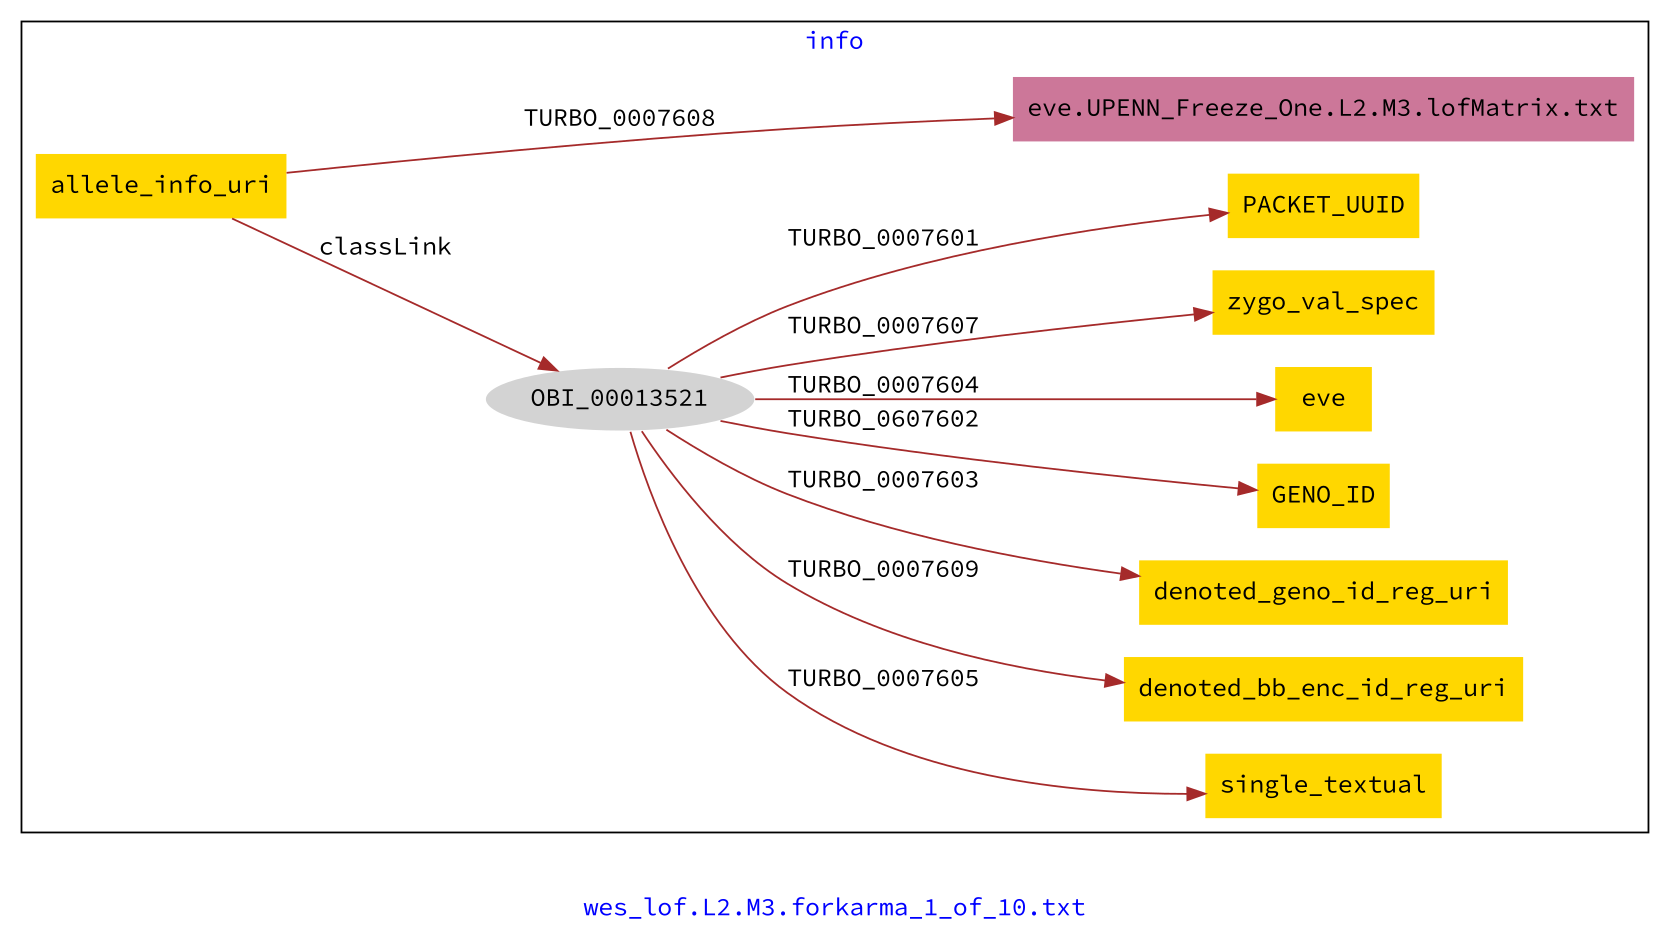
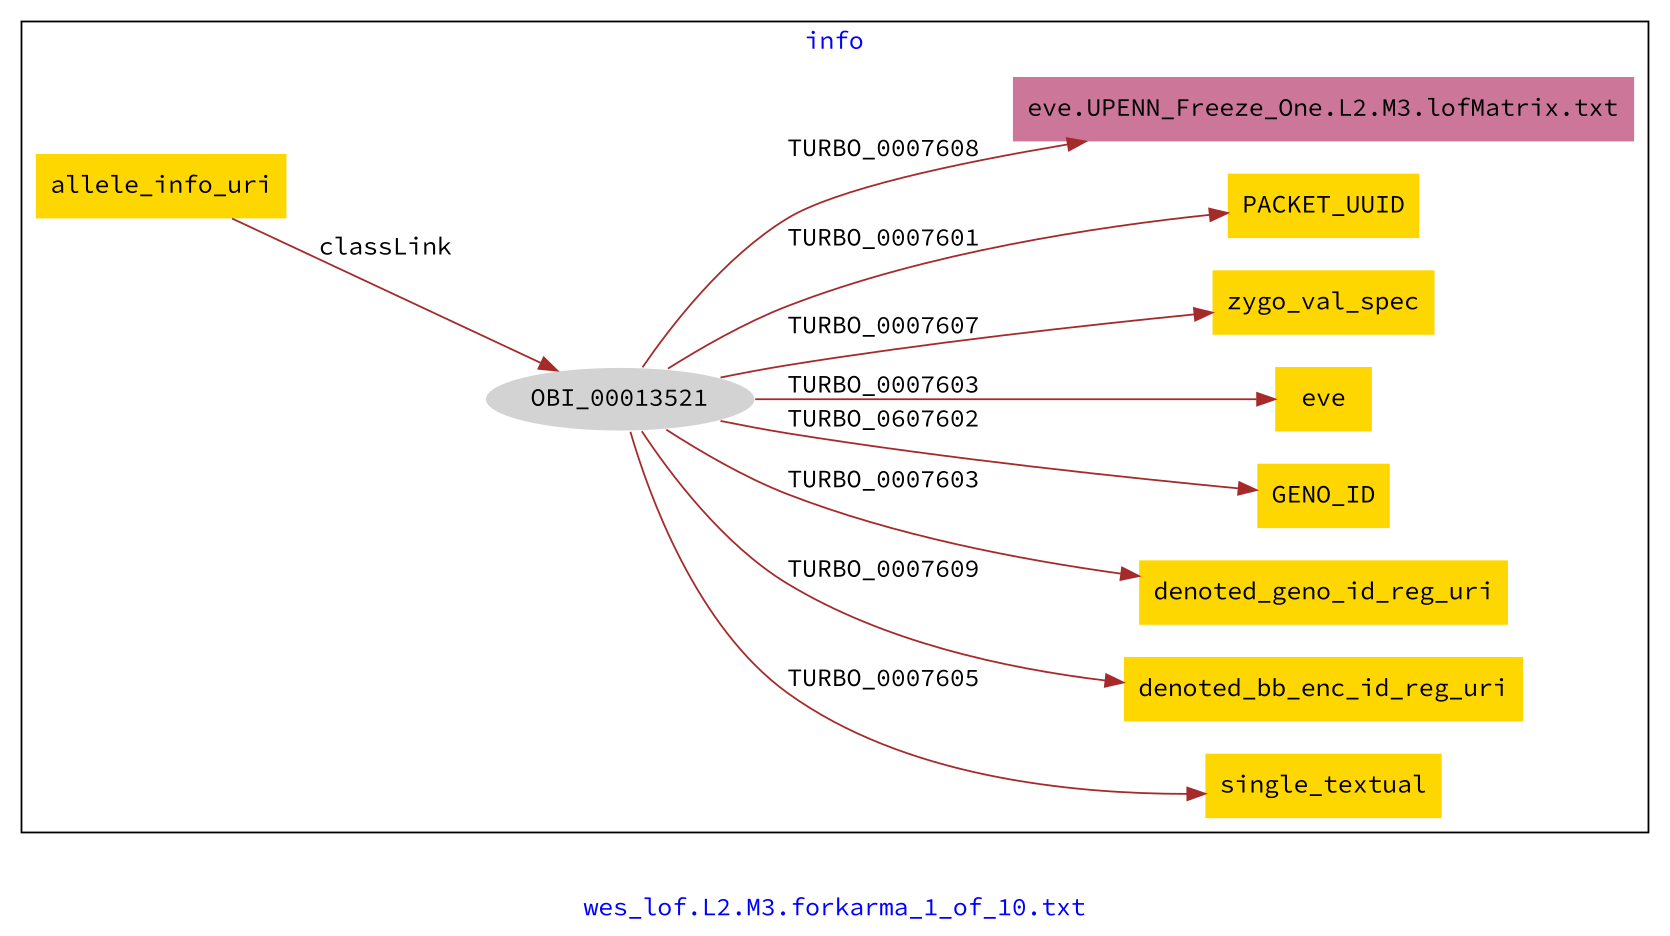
(640, 140) -> (824, 201)
(884, 386) -> (884, 386)
